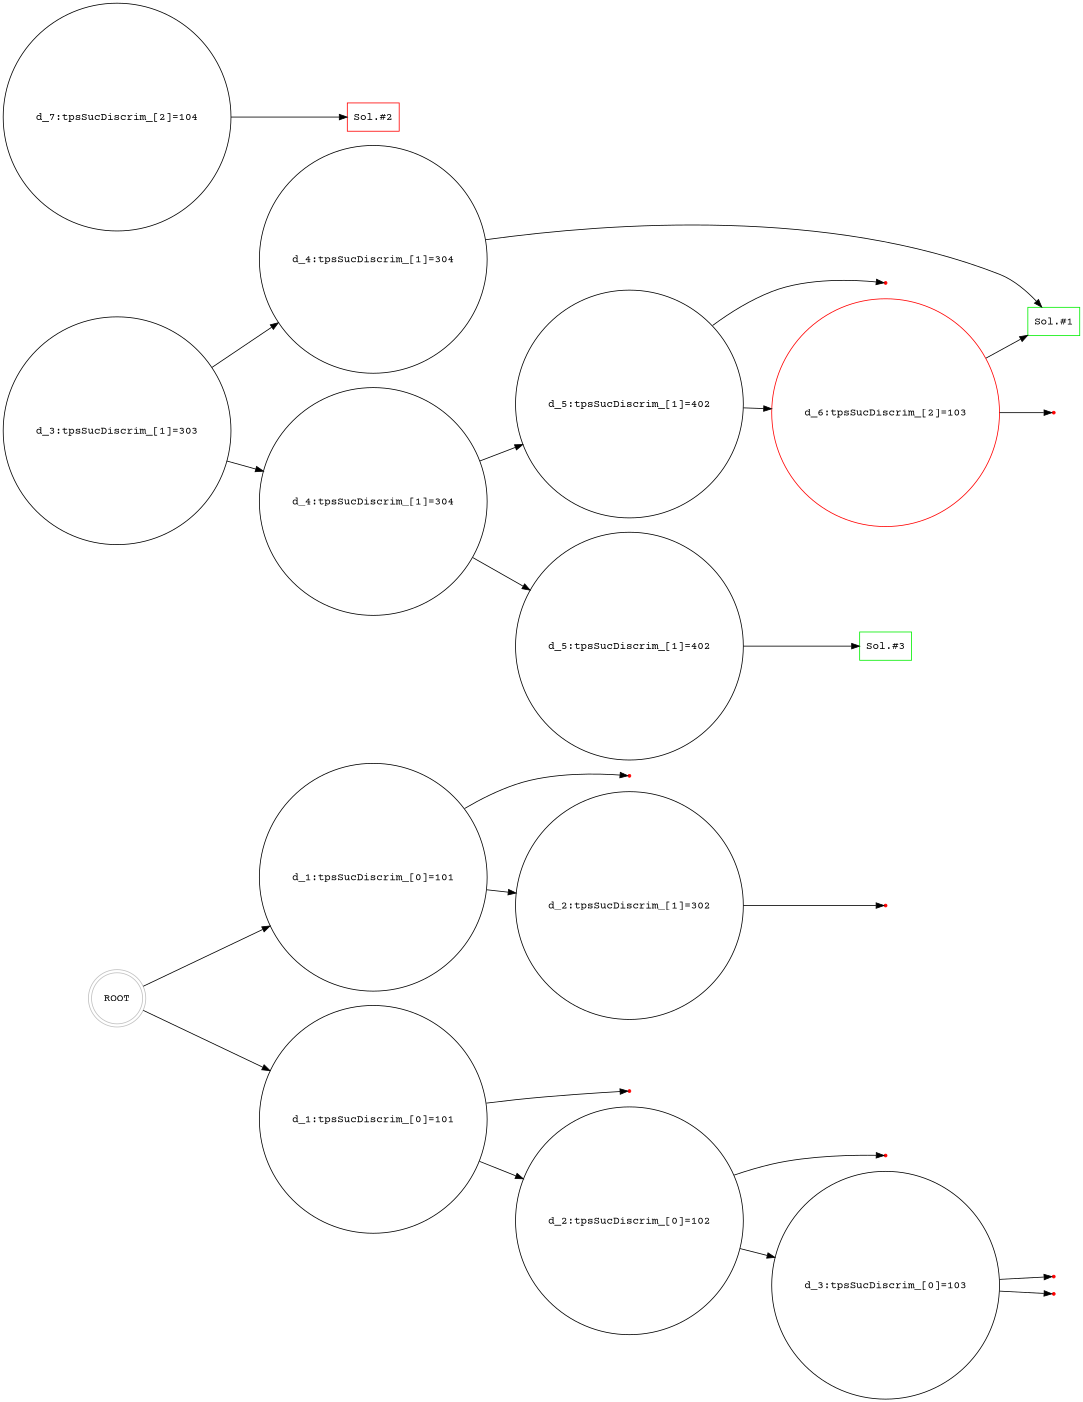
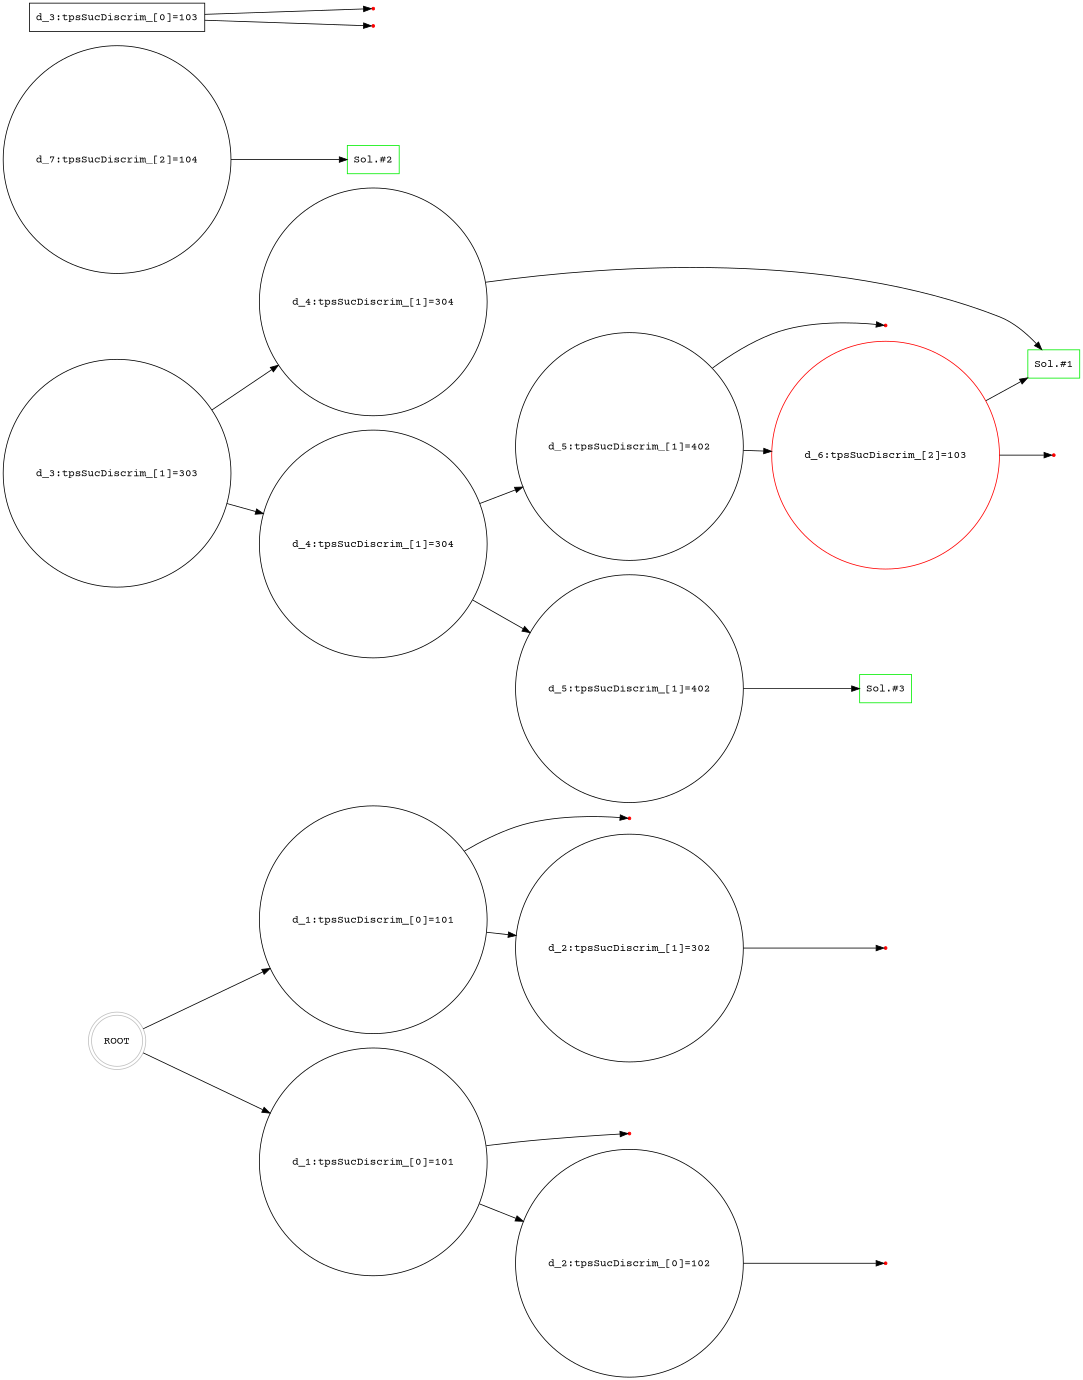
(373, 117) -> (373, 160)
(754, 1252) -> none
(886, 1285) -> (117, 17)
